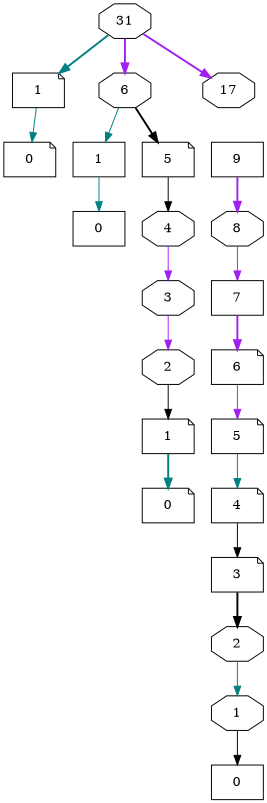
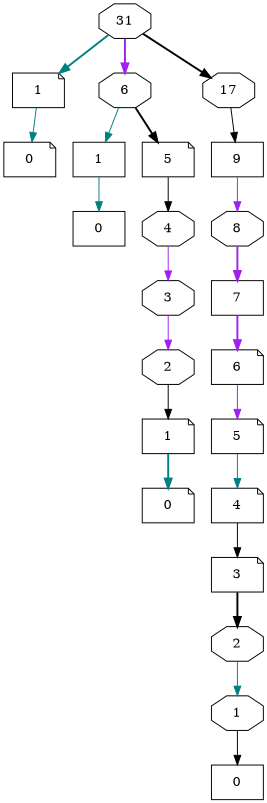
(173, 53) -> (173, 53)
none -> (232, 120)
(237, 189) -> (237, 189)
(237, 259) -> (237, 259)
